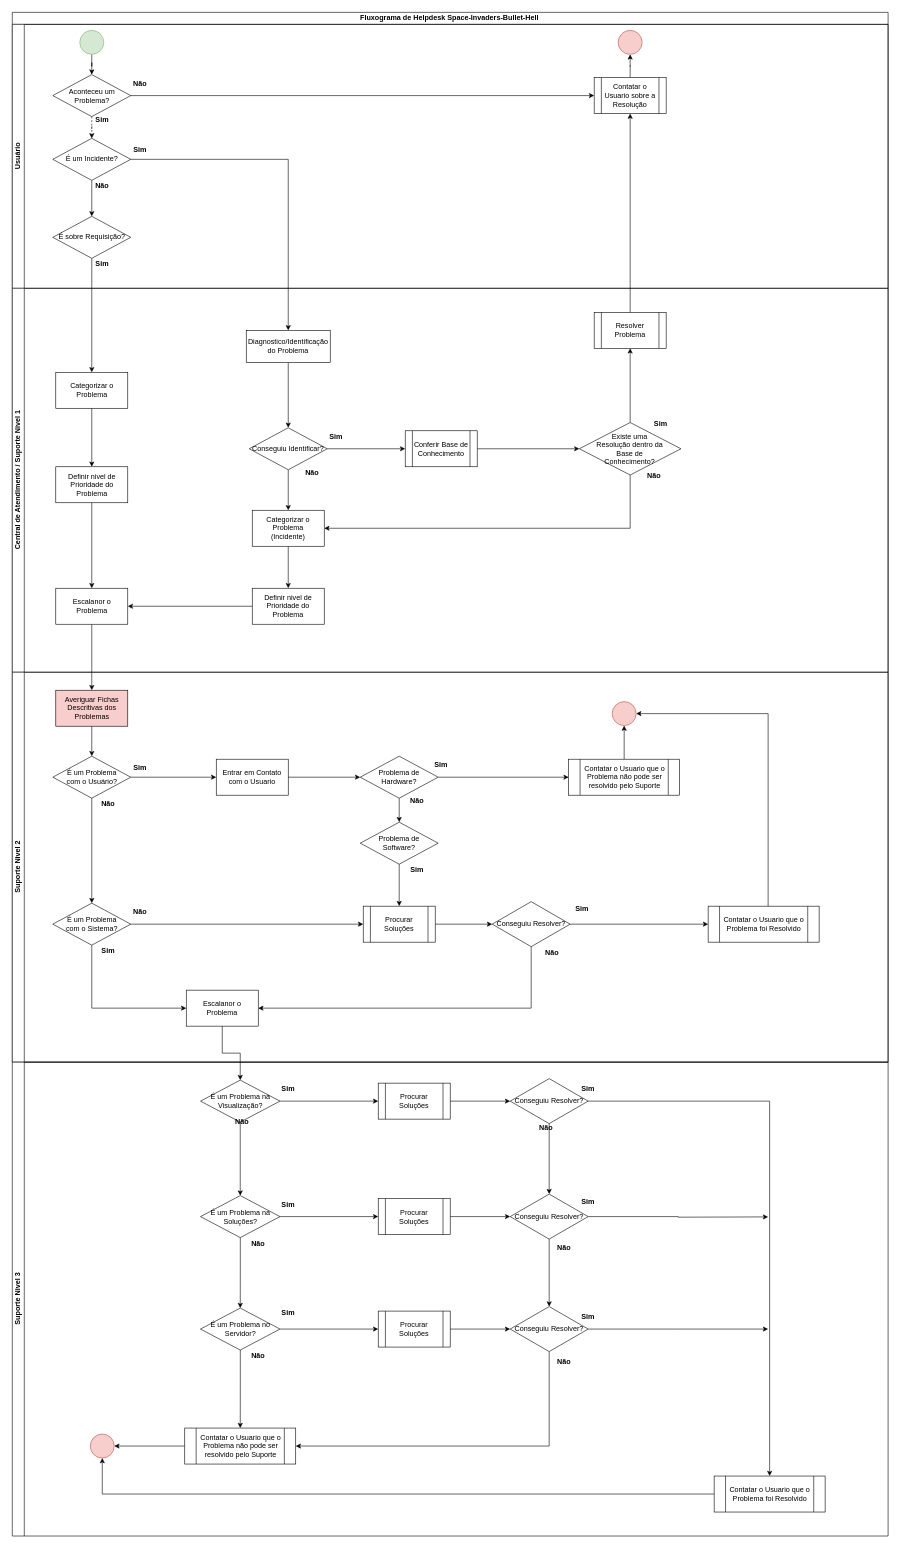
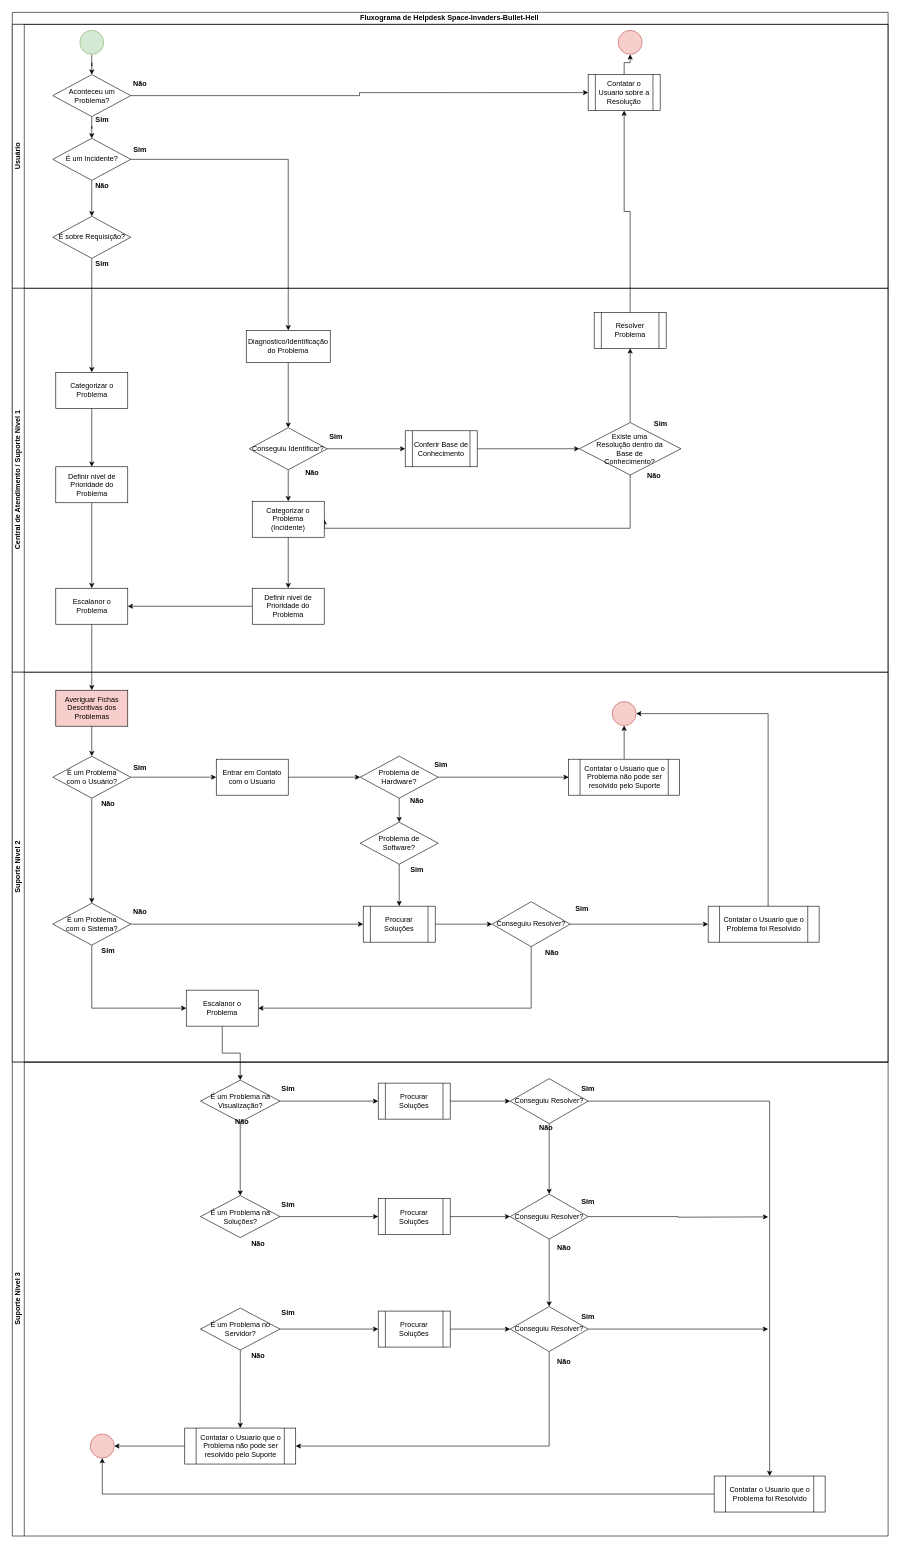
(630, 96) -> (624, 93)
(92, 128) -> (92, 128)
(288, 528) -> (288, 519)
(240, 1302) -> none
